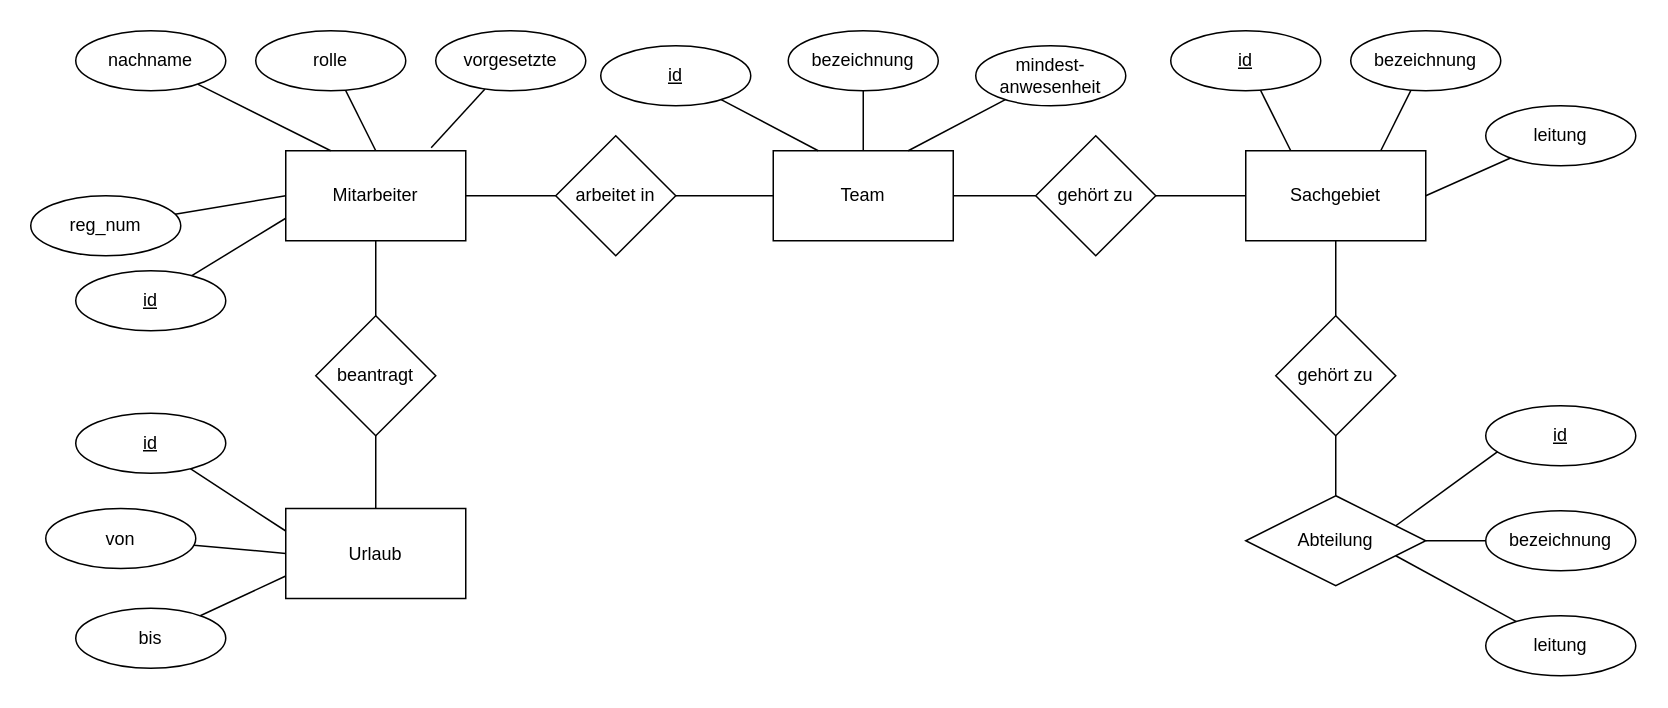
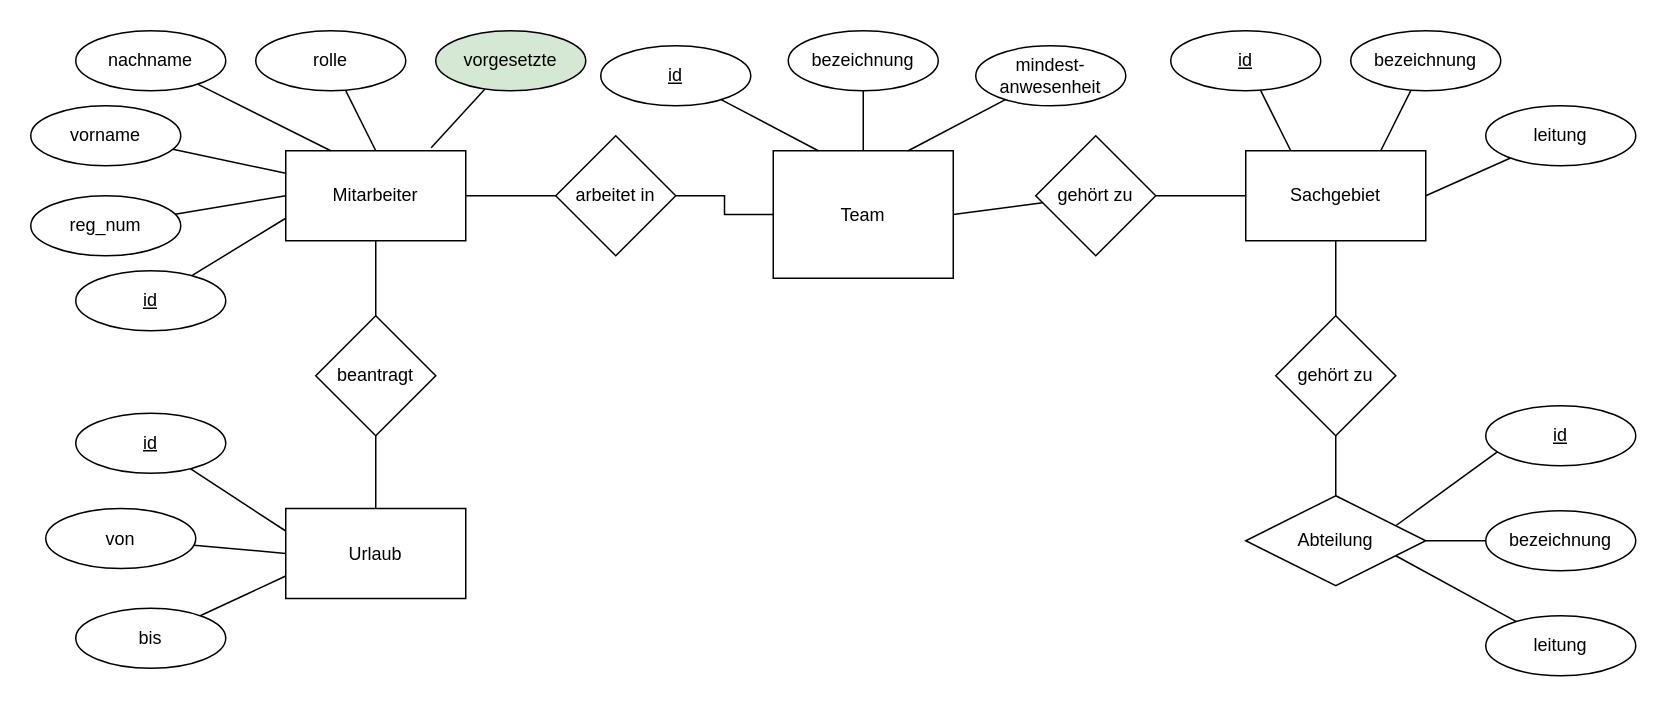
(511, 61) -> (511, 61)
none -> (106, 136)
none -> (229, 161)
(863, 196) -> (863, 215)
